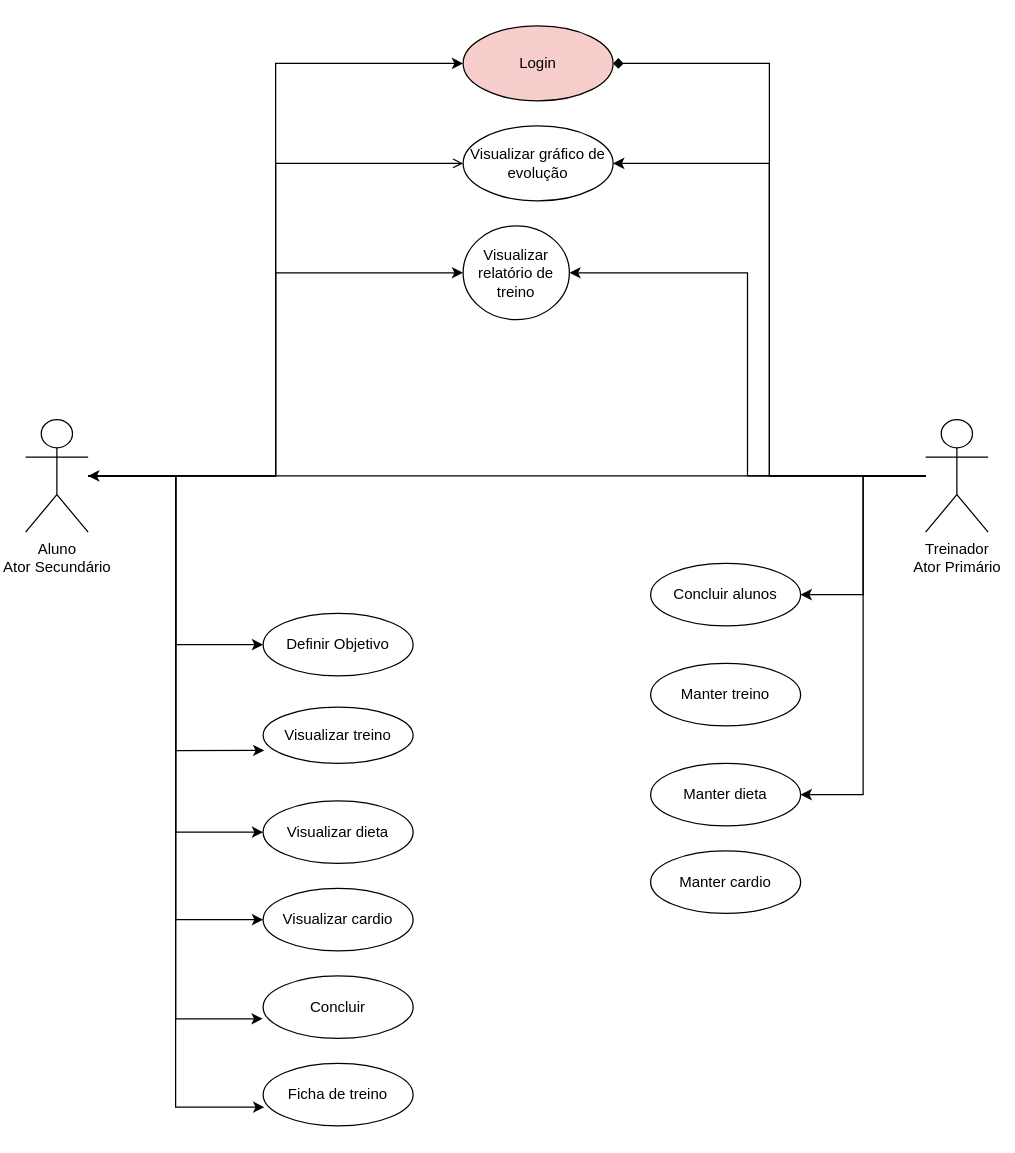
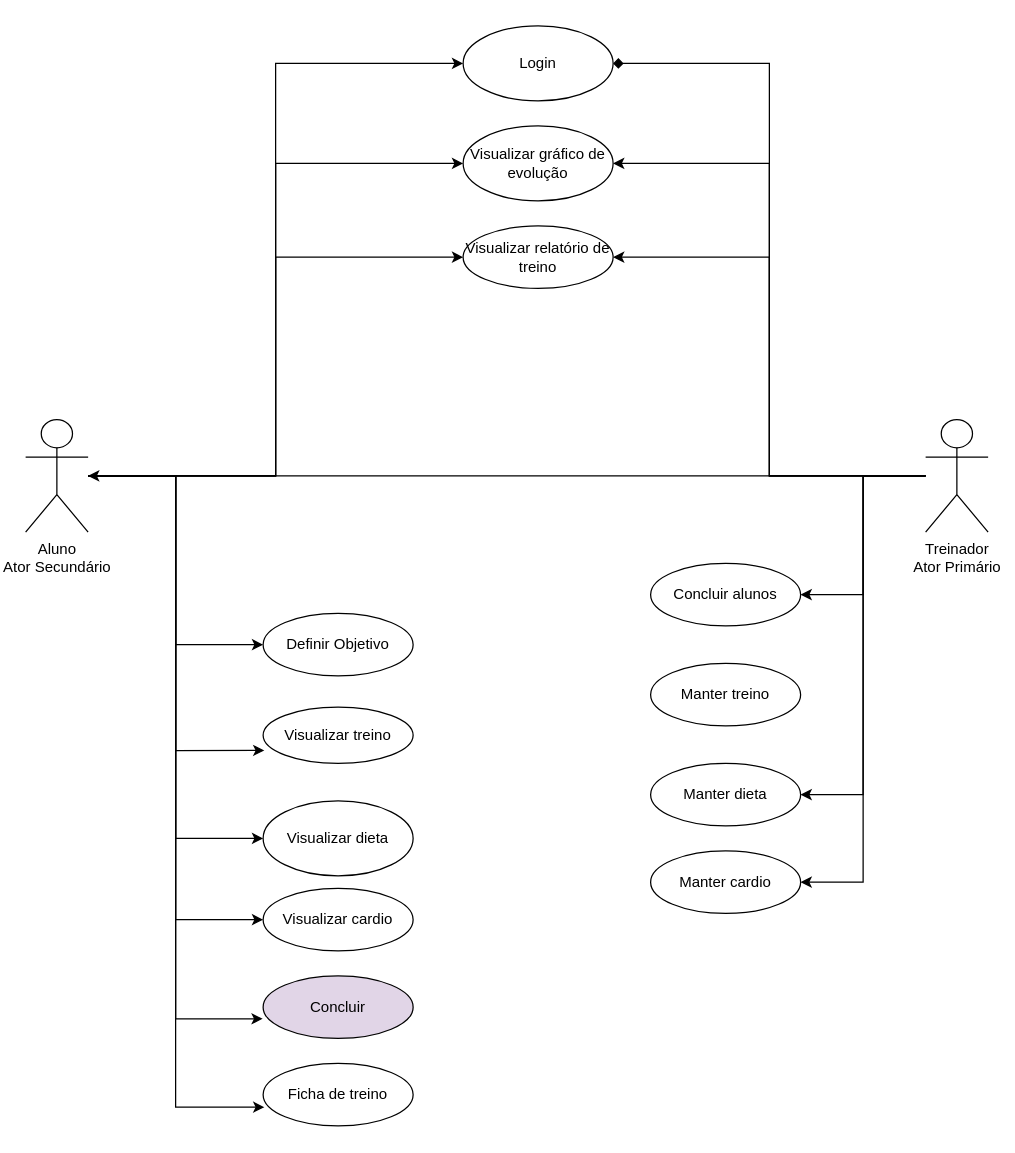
(538, 63) -> (538, 63)
(455, 163) -> (453, 163)
(516, 273) -> (538, 257)
(338, 832) -> (338, 838)
none -> (863, 866)
(338, 1007) -> (338, 1007)
